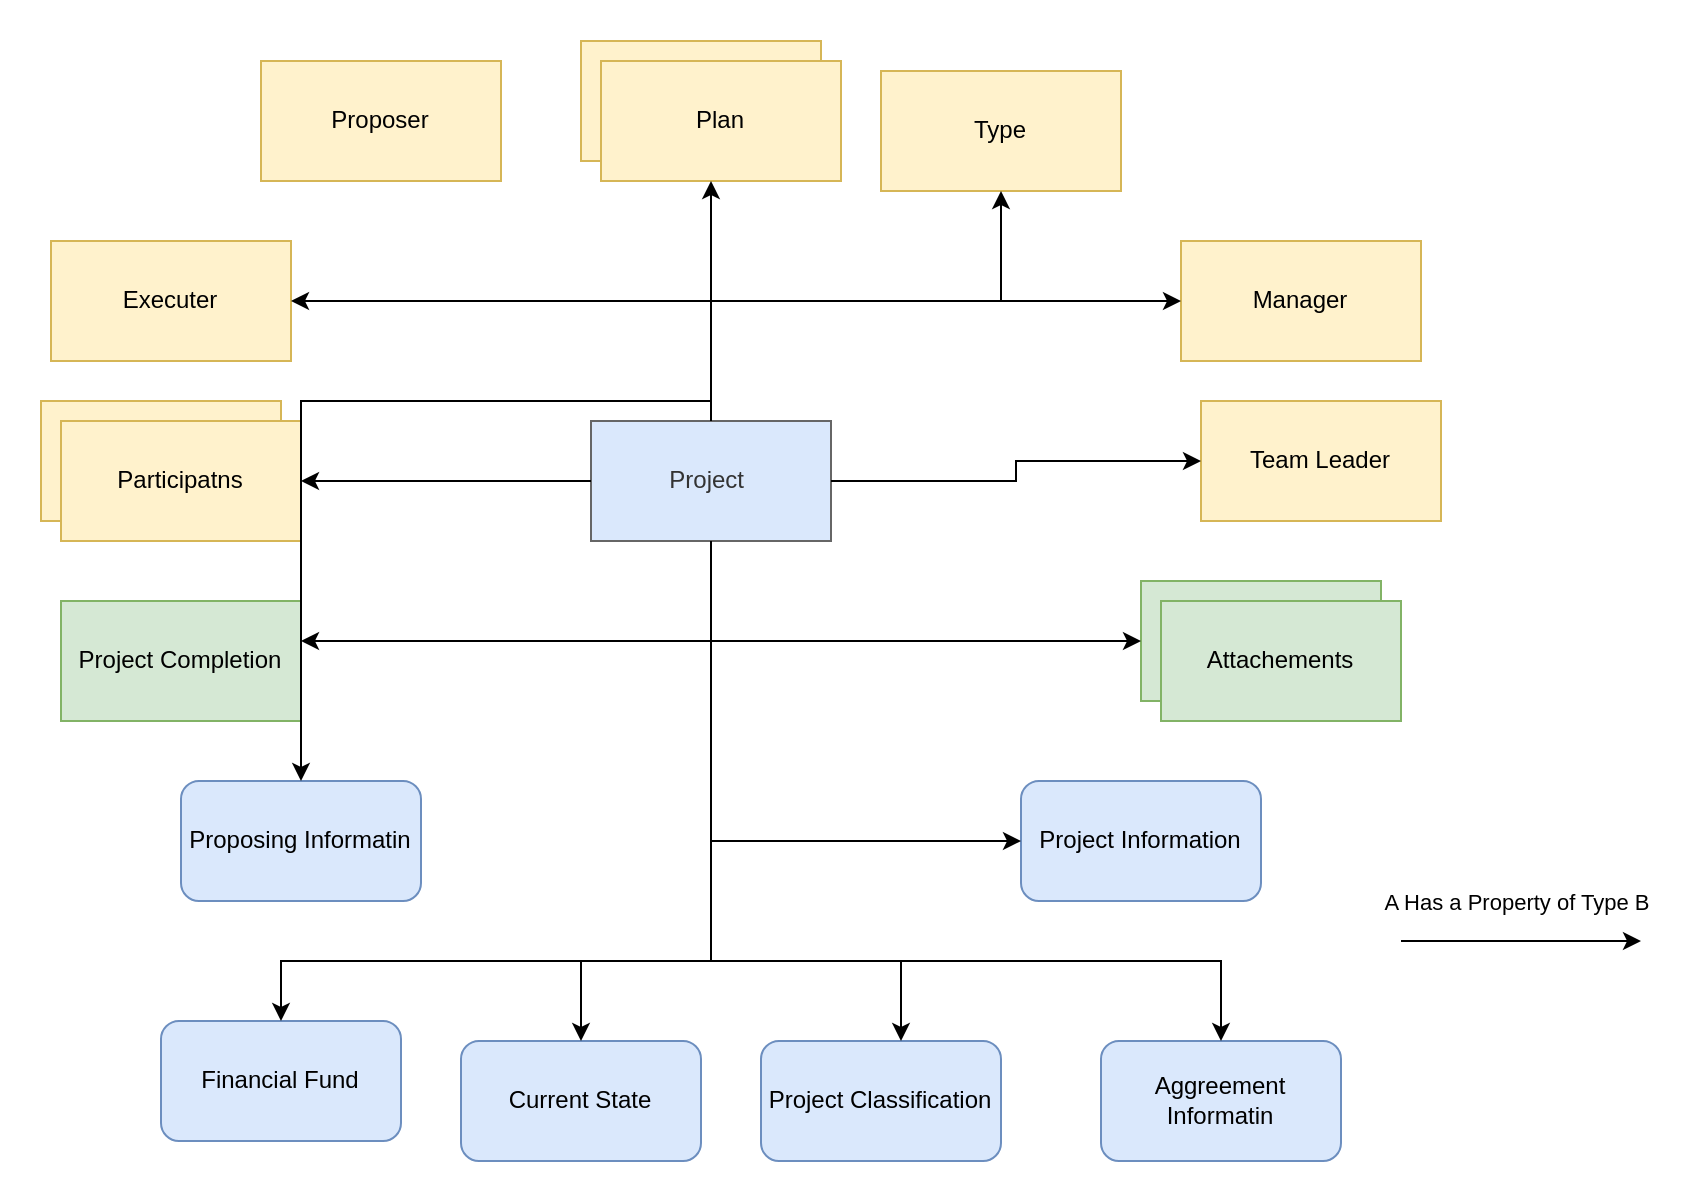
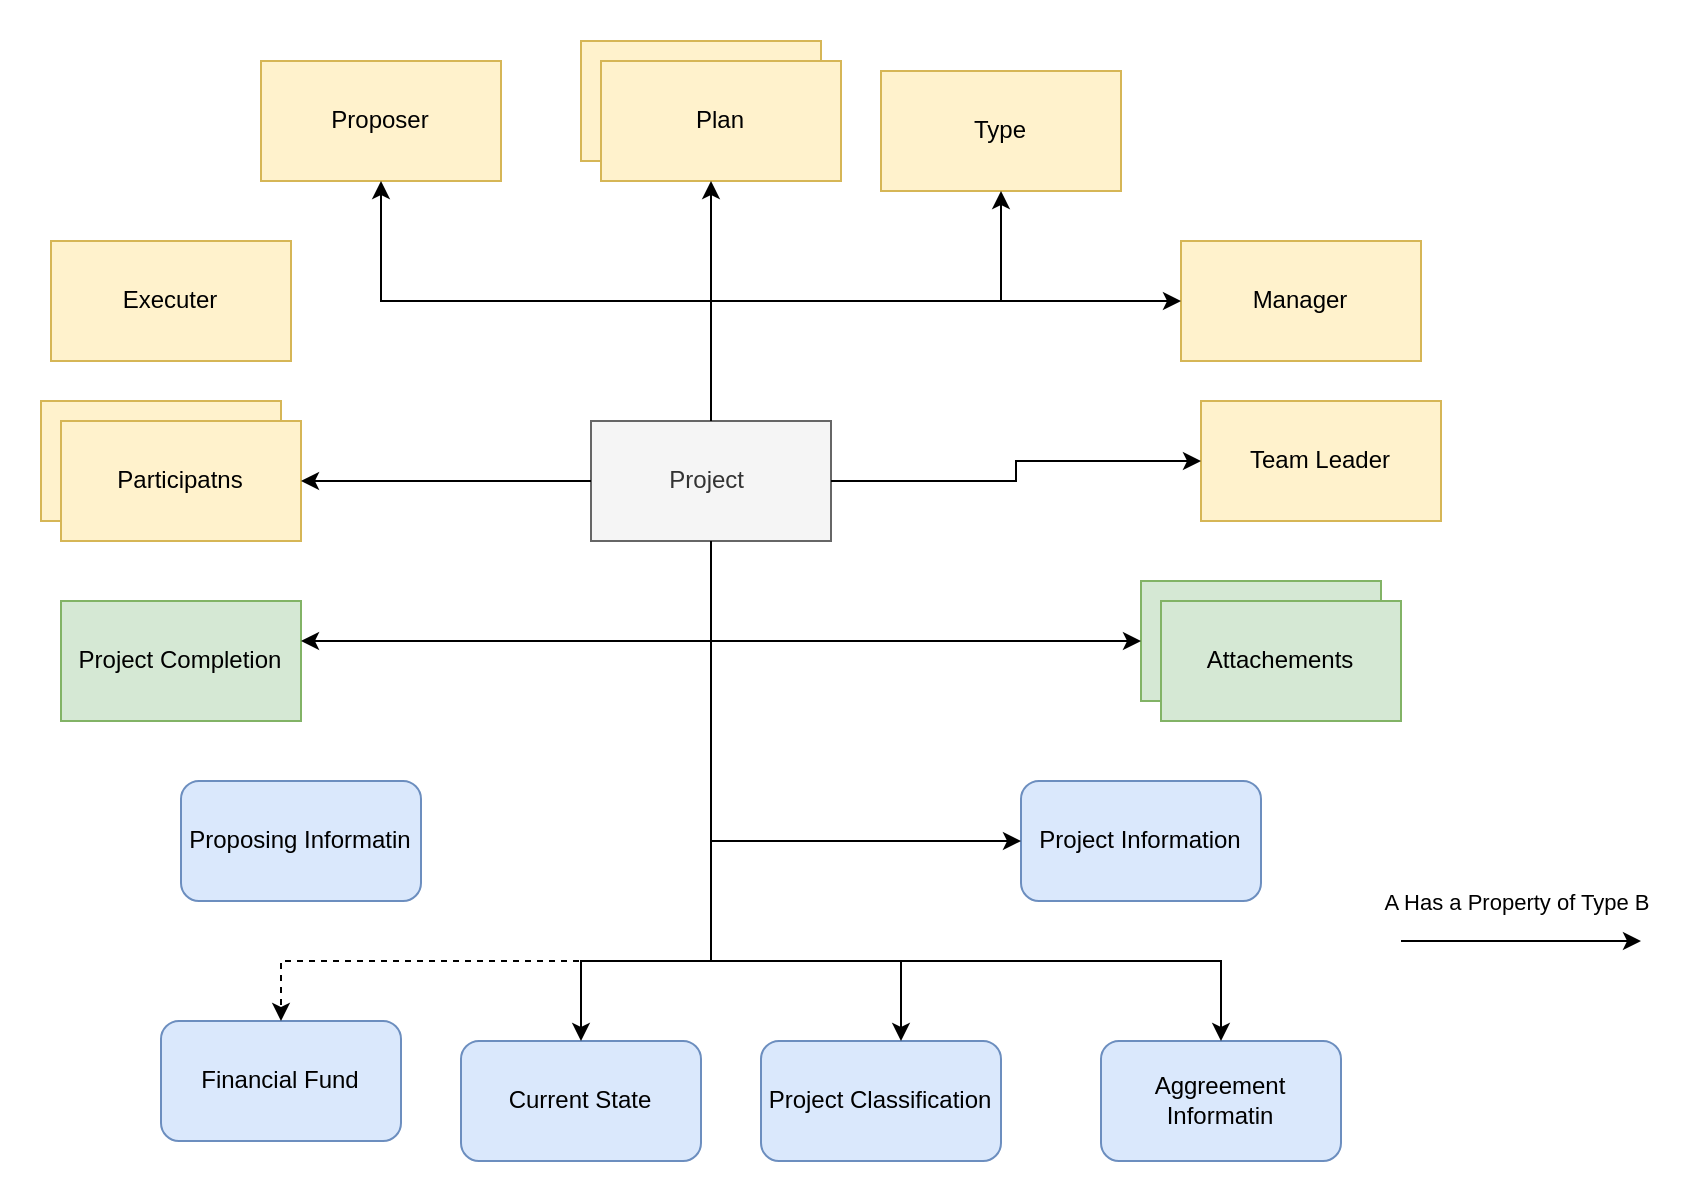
(341, 301) -> none
(321, 401) -> (381, 246)
(711, 481) -> (711, 481)
(406, 961) -> (406, 961)
